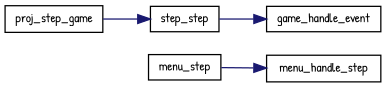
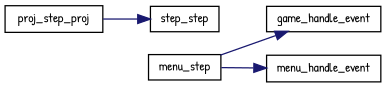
(54, 19) -> (54, 19)
(236, 19) -> (248, 45)
(324, 69) -> (324, 69)
